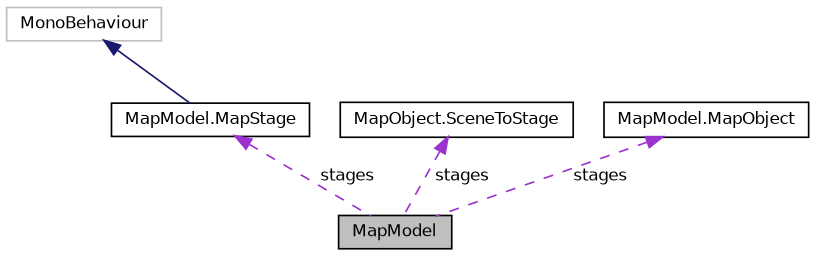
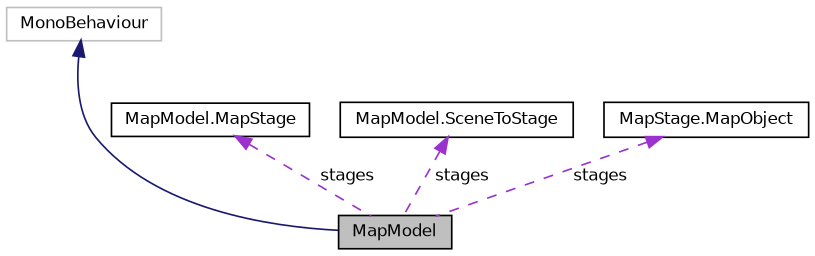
(154, 77) -> (168, 191)
(457, 120) -> (457, 120)
(706, 120) -> (706, 120)
